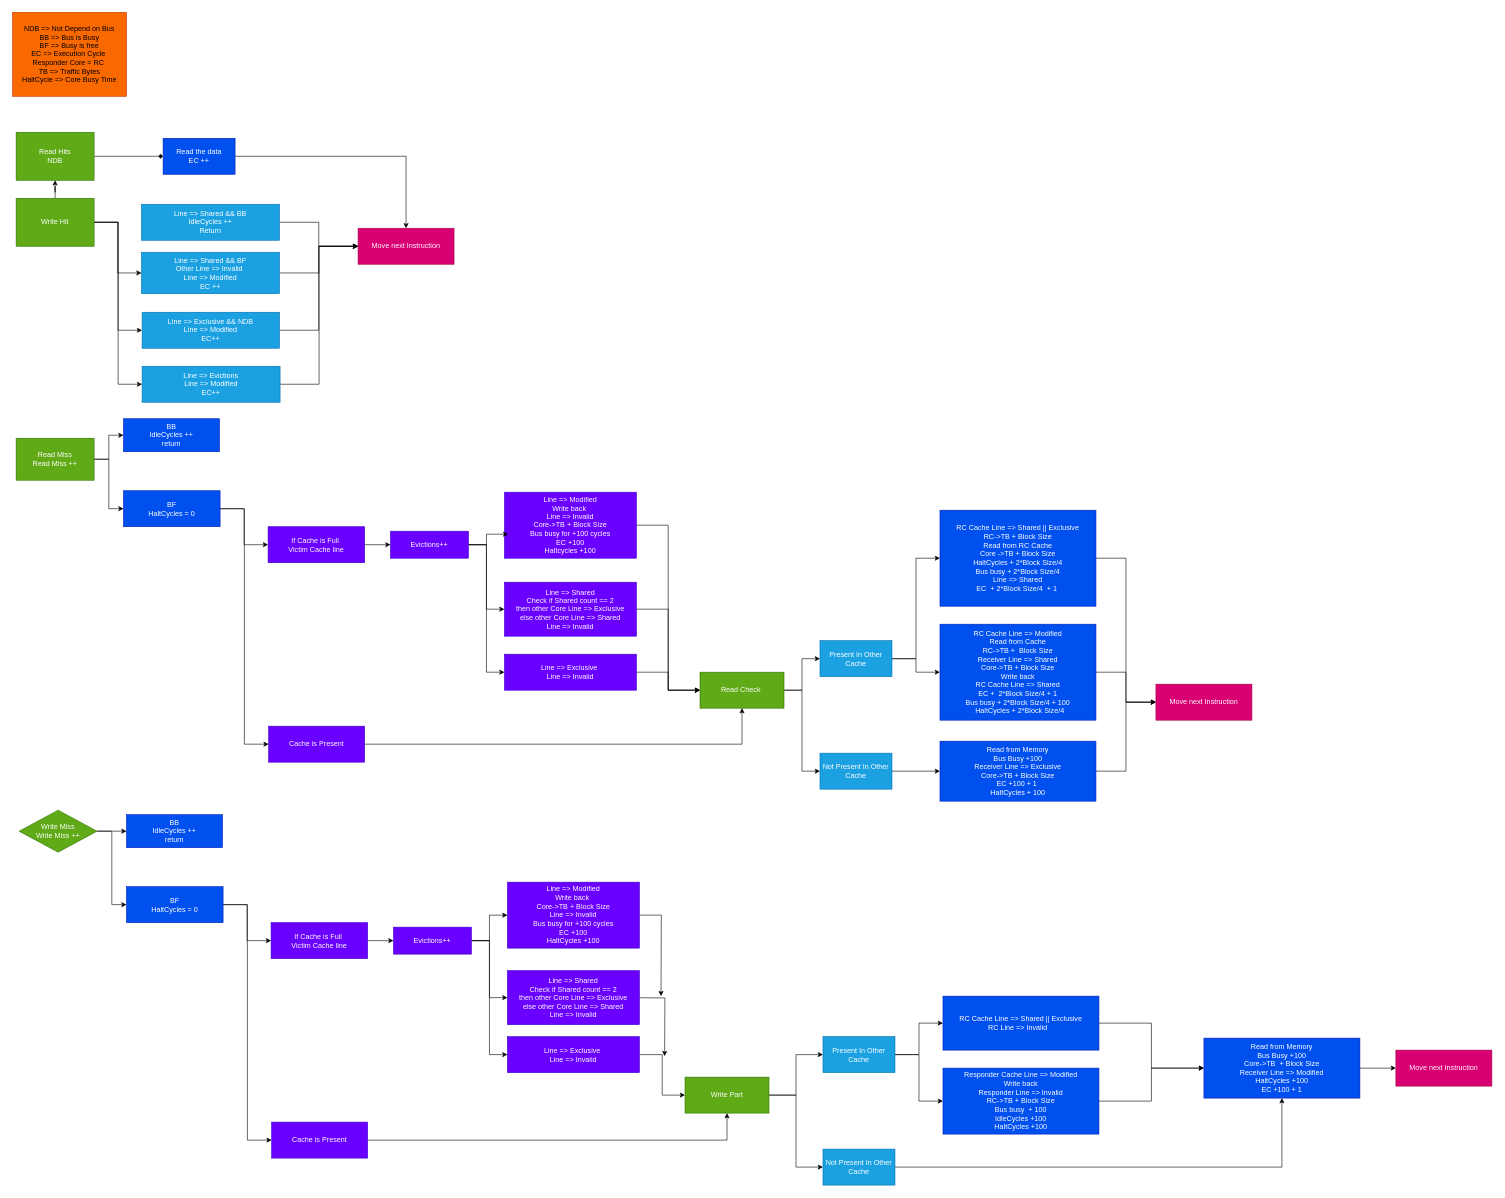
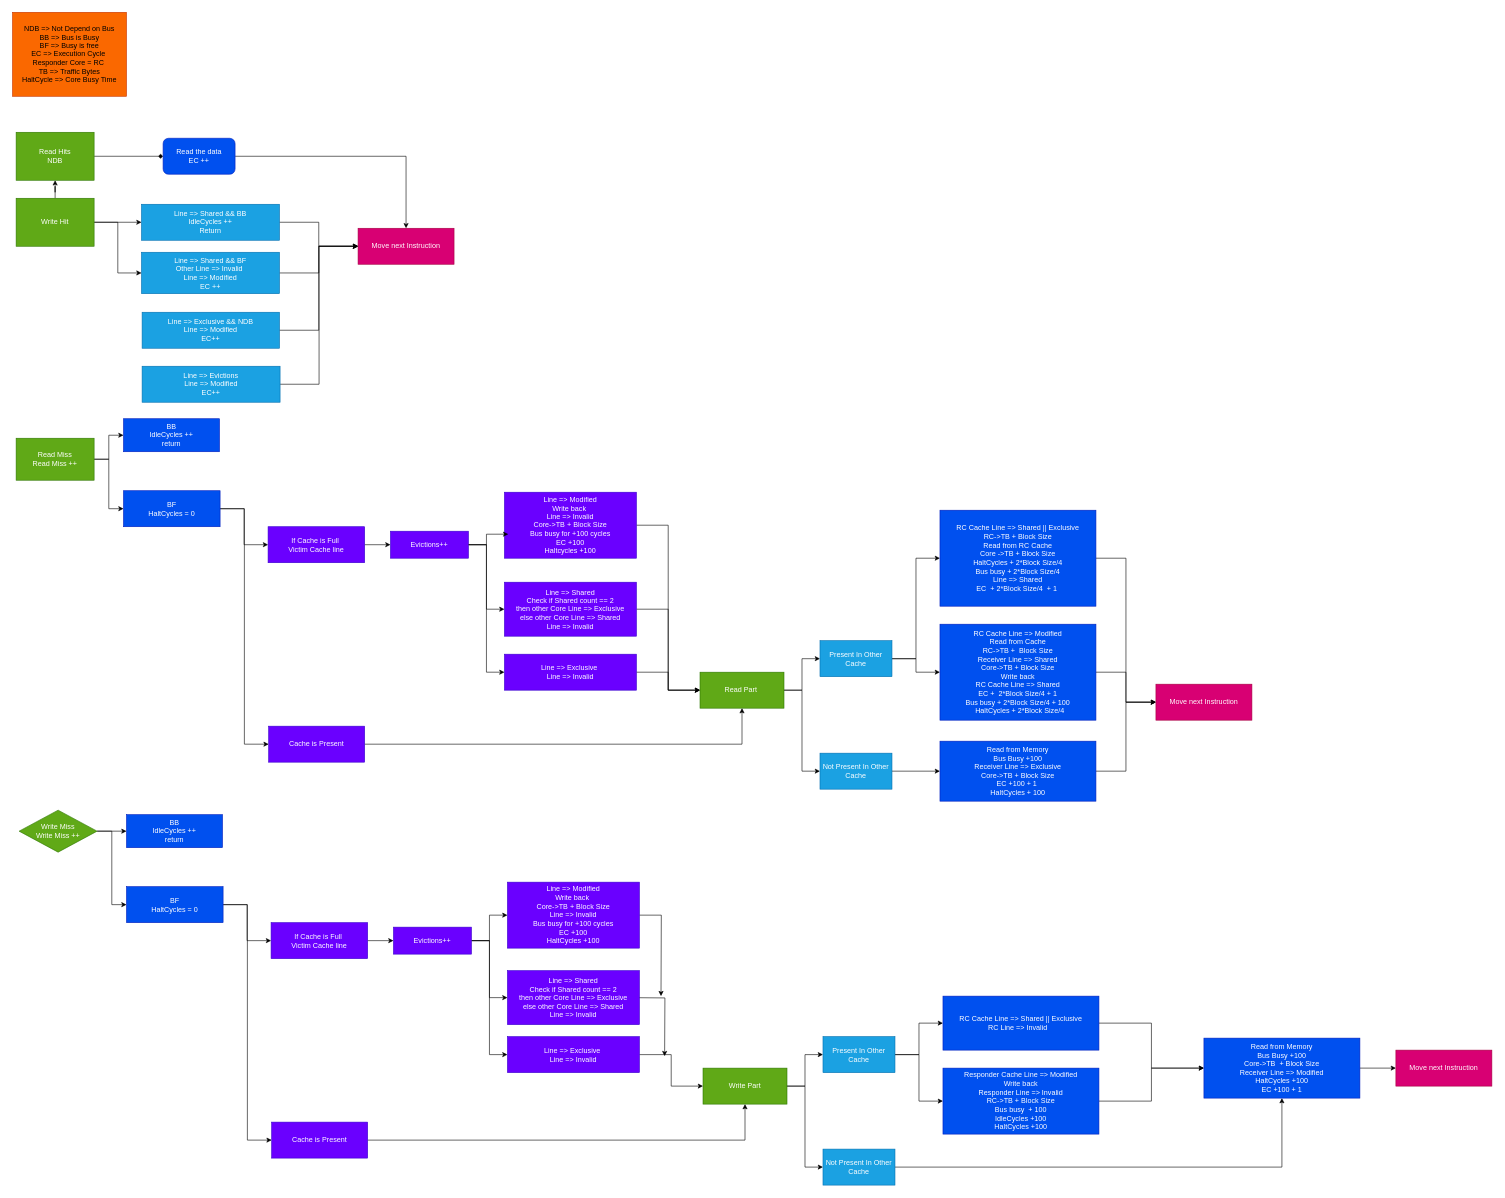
(199, 156) -> (199, 156)
(136, 330) -> (136, 222)
(136, 384) -> none
(742, 690) -> (742, 690)
(727, 1095) -> (745, 1086)
